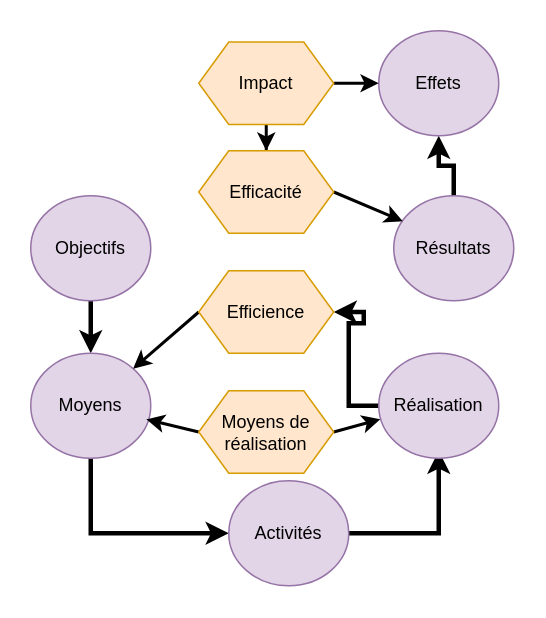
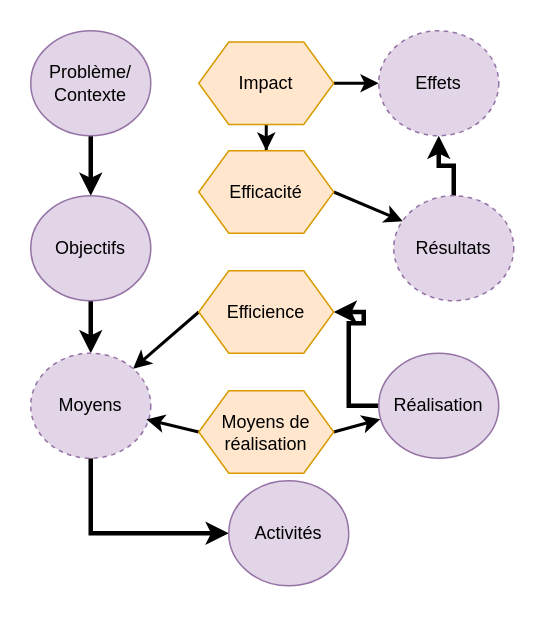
none -> (91, 83)
(439, 83) -> (439, 83)
none -> (91, 158)
(454, 248) -> (454, 248)
(91, 406) -> (91, 406)
(427, 533) -> none
